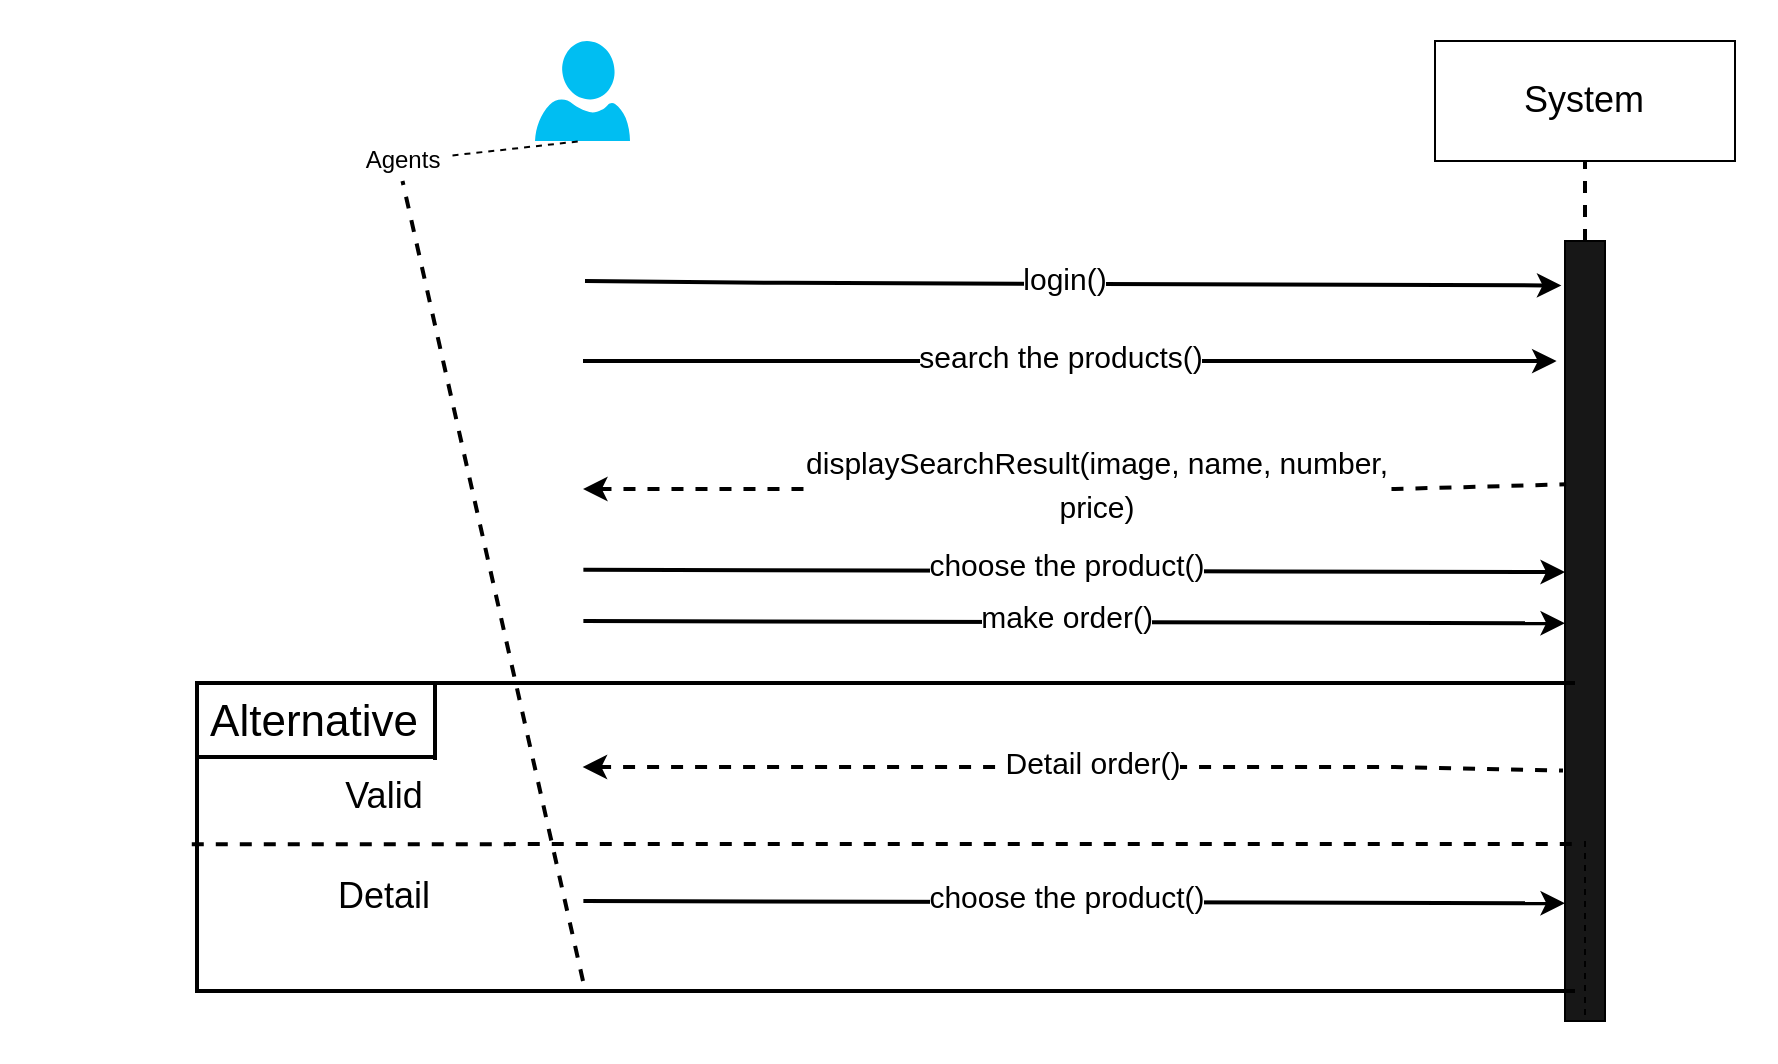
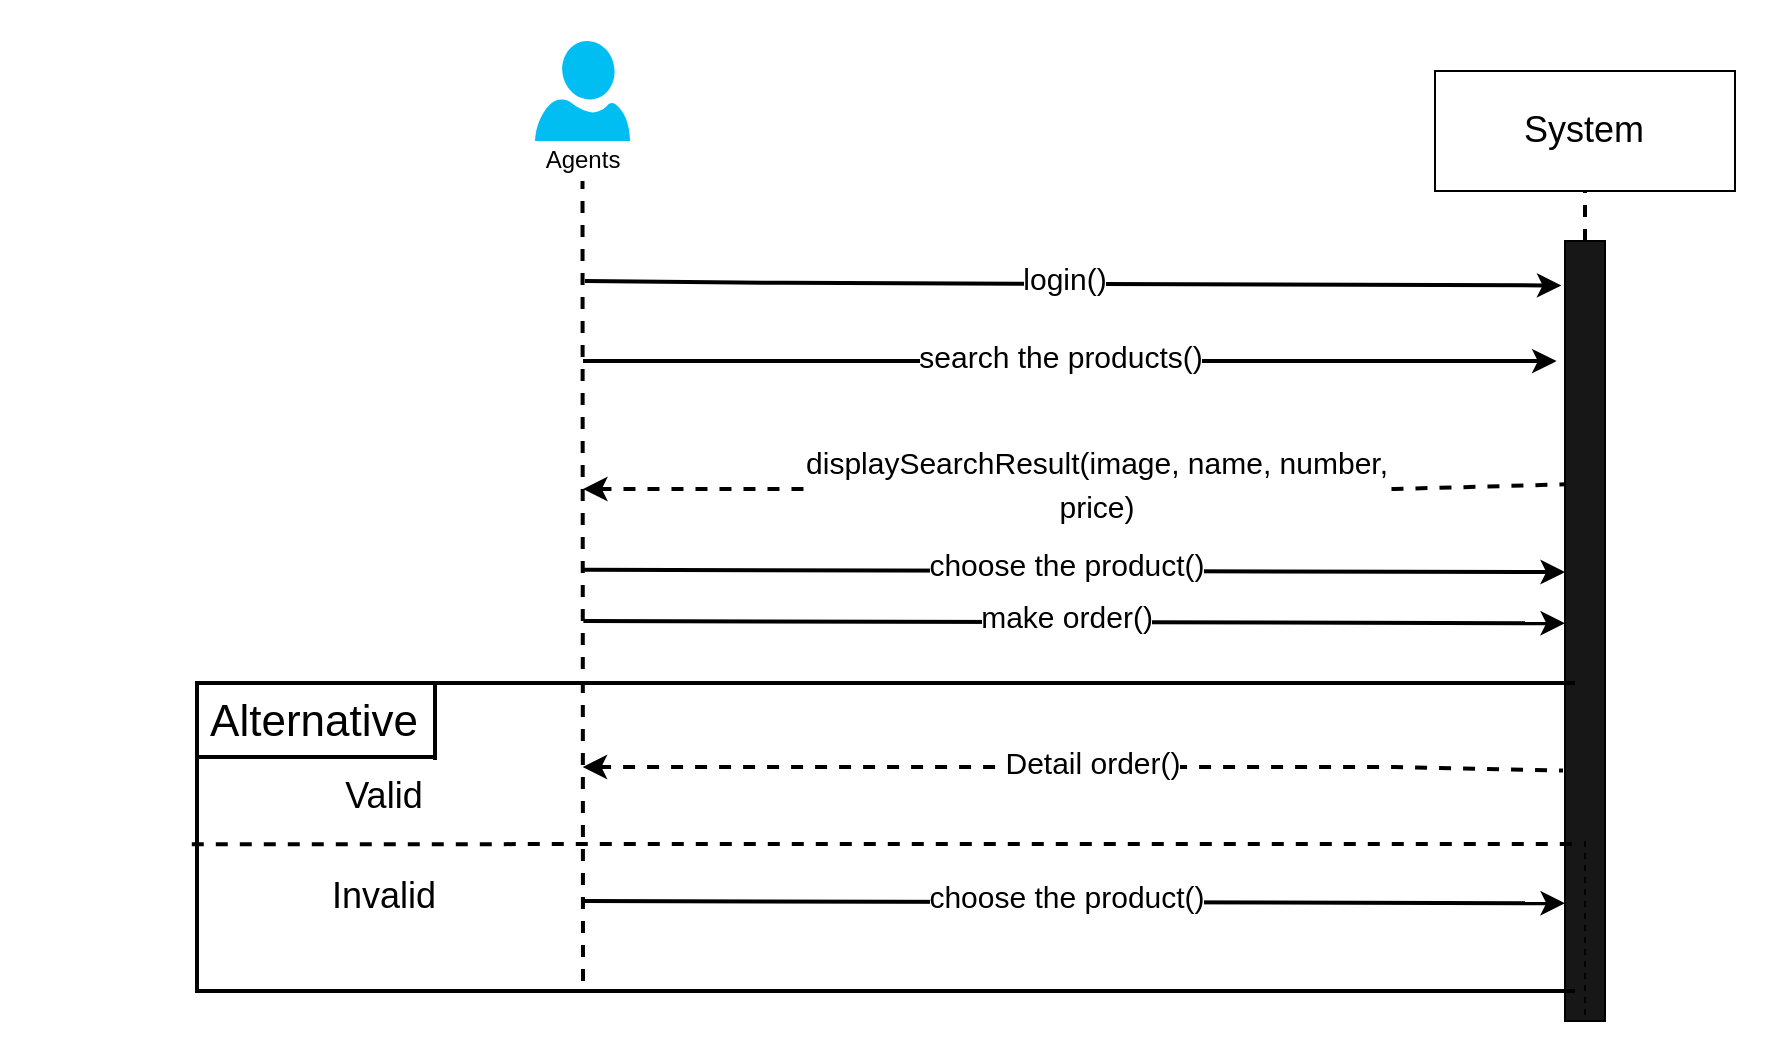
(1585, 101) -> (1585, 131)
(403, 161) -> (583, 161)
(385, 897) -> (385, 897)
